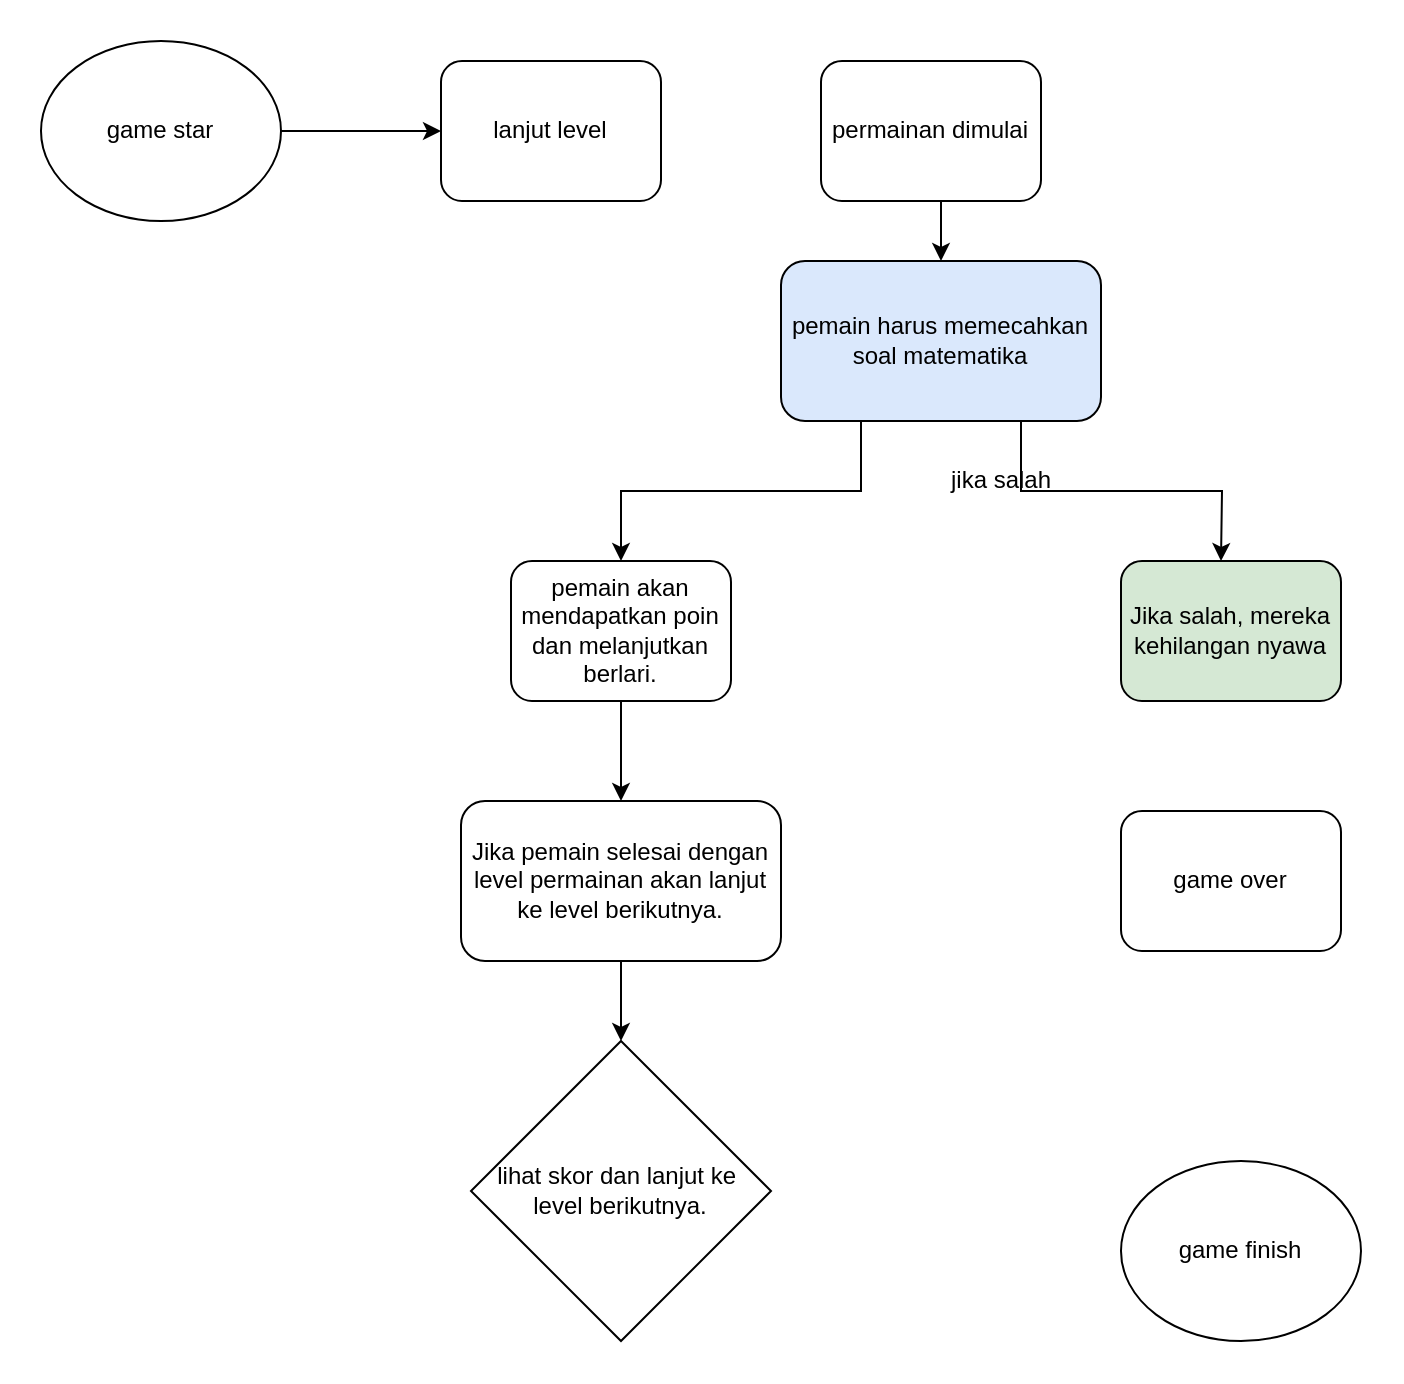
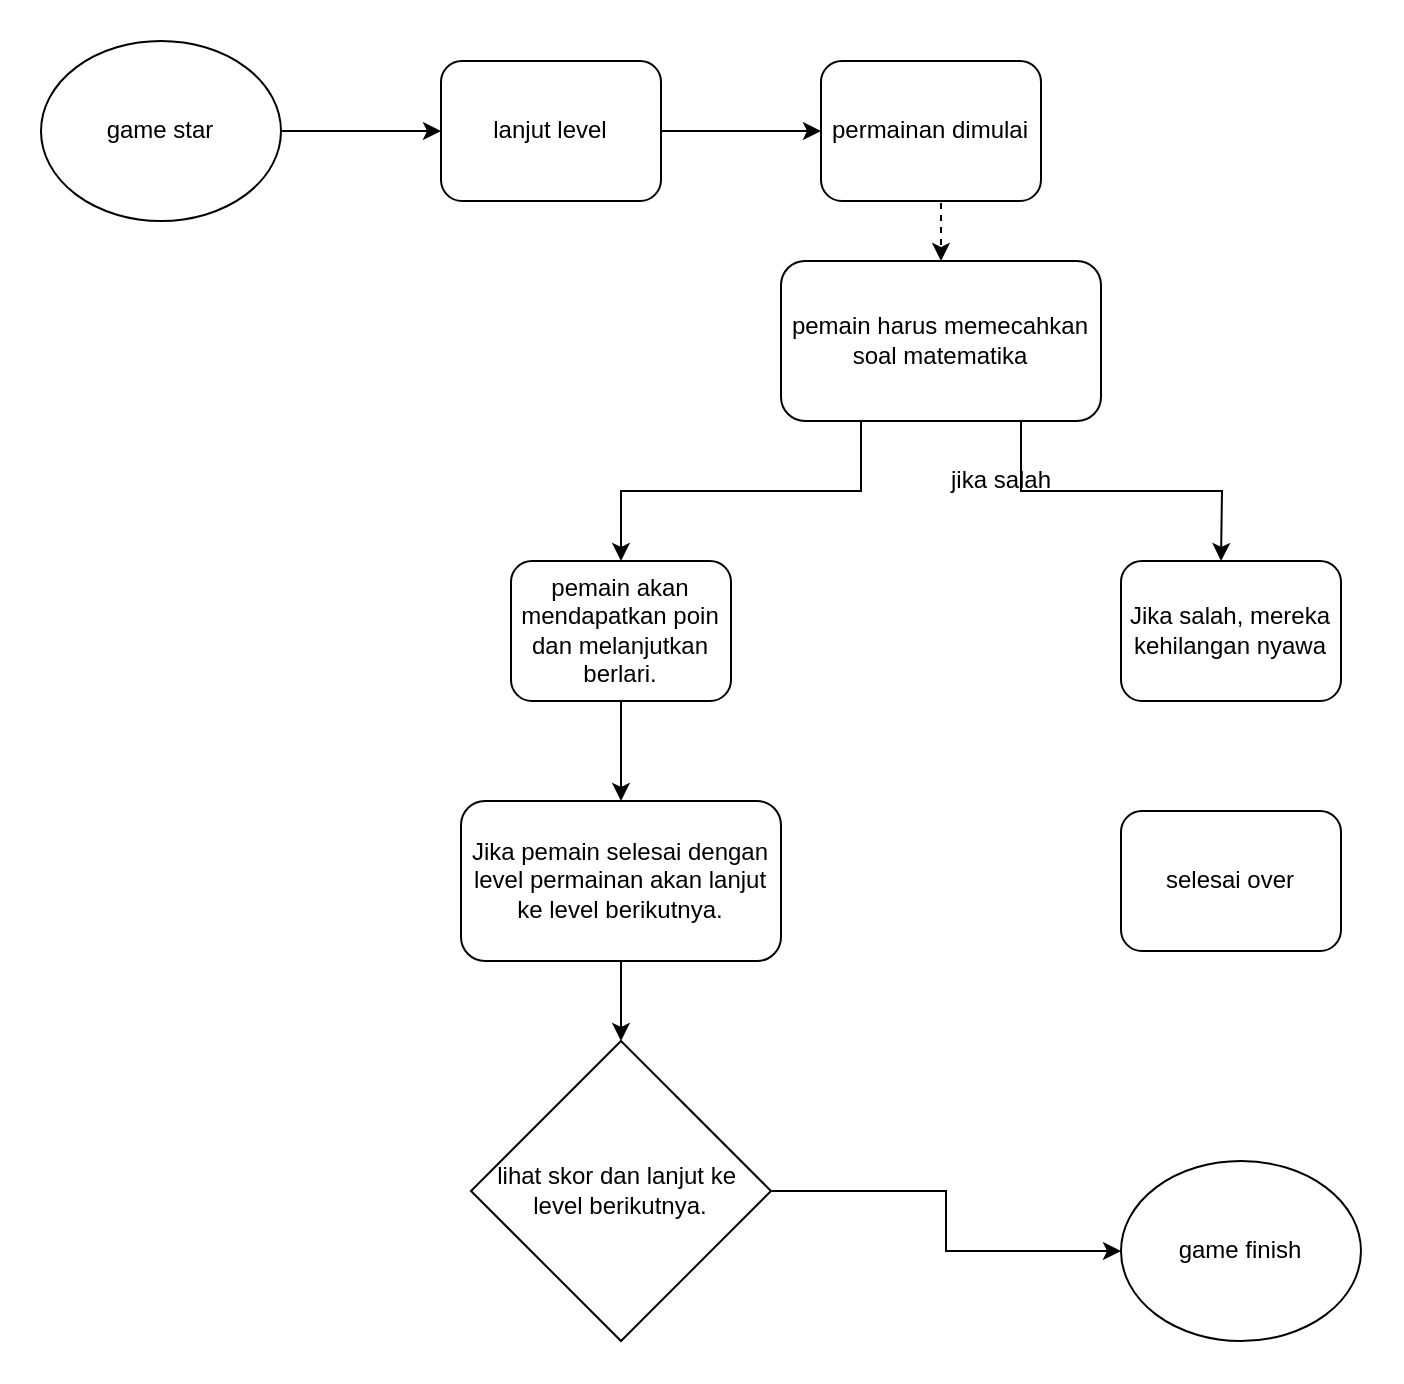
none -> (734, 131)
(941, 223) -> (941, 223)
(941, 341) -> (941, 341)
(1231, 631) -> (1231, 631)
(1231, 881) -> (1231, 881)
none -> (946, 1214)
